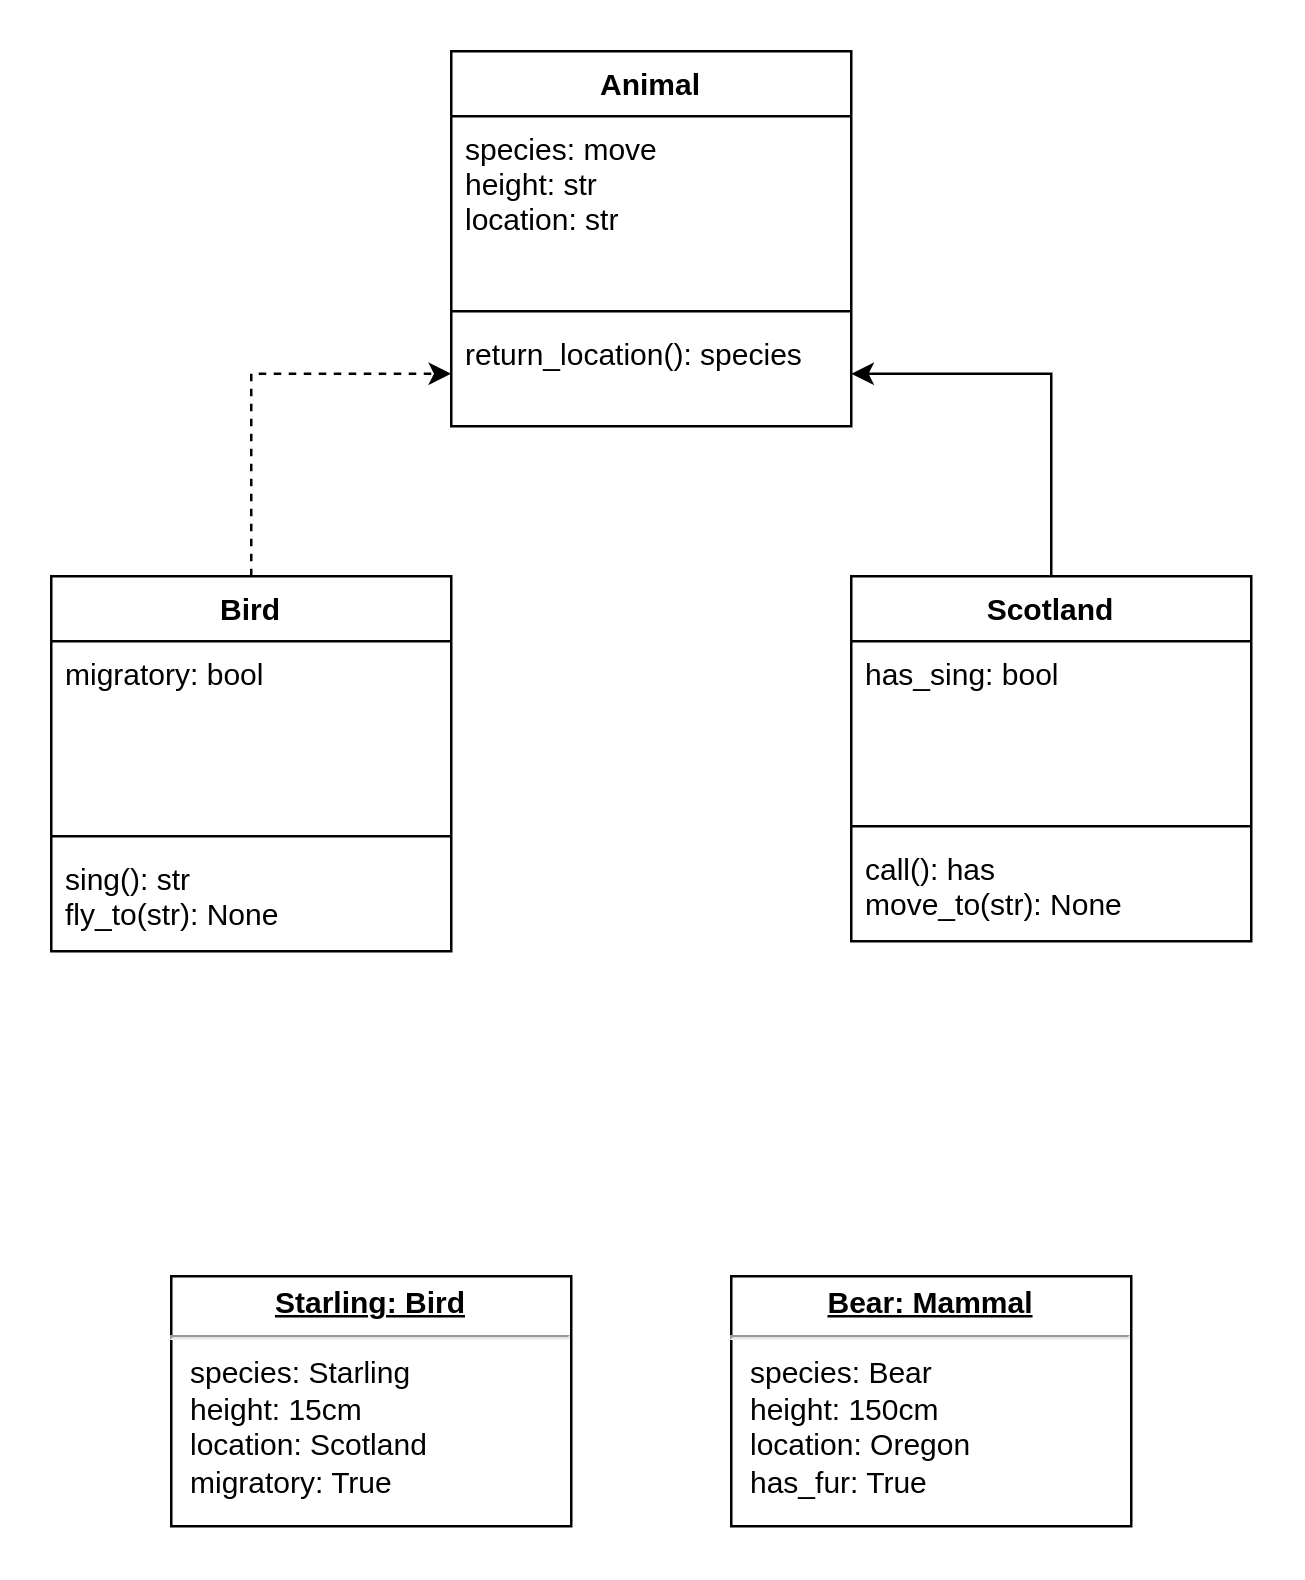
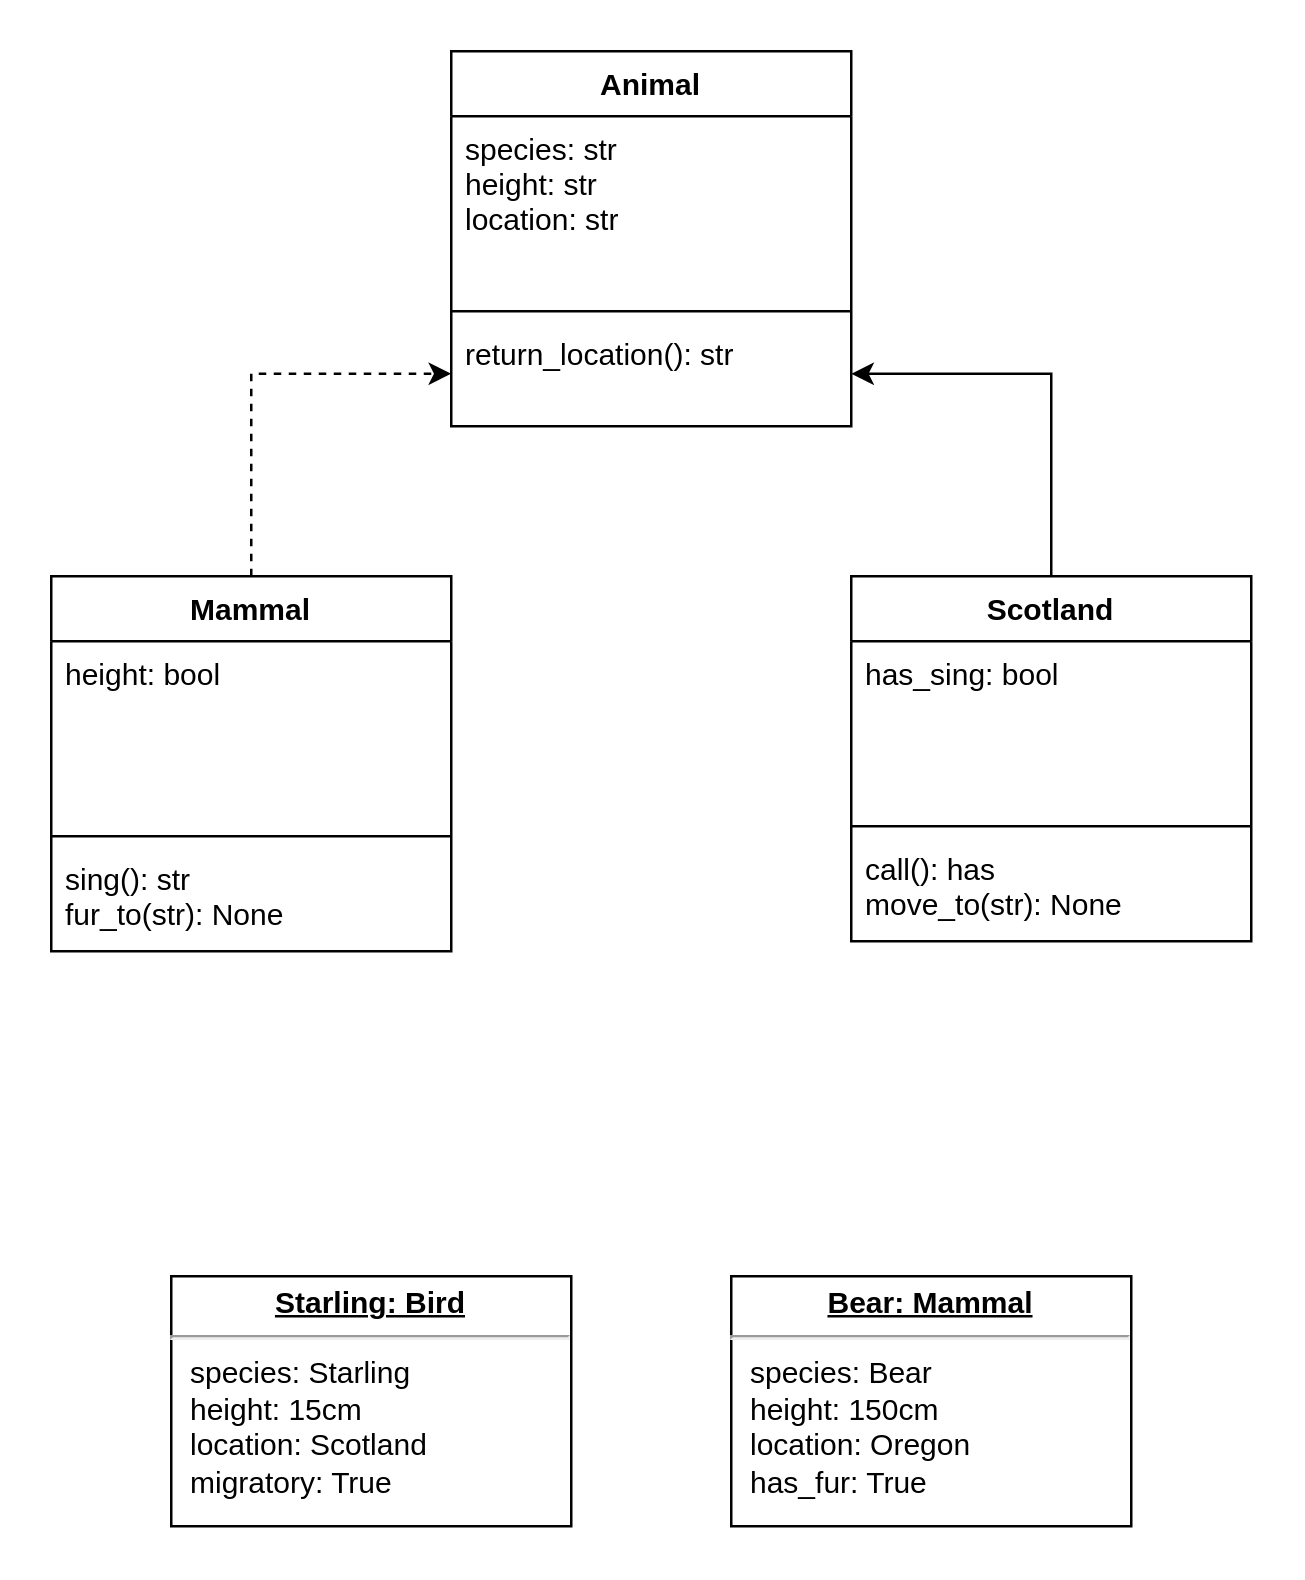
(563, 150) -> (554, 150)
(664, 355) -> (634, 355)
(250, 610) -> (250, 610)
(175, 675) -> (150, 675)
(146, 880) -> (146, 880)
